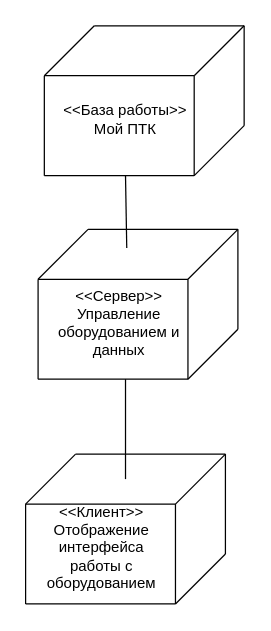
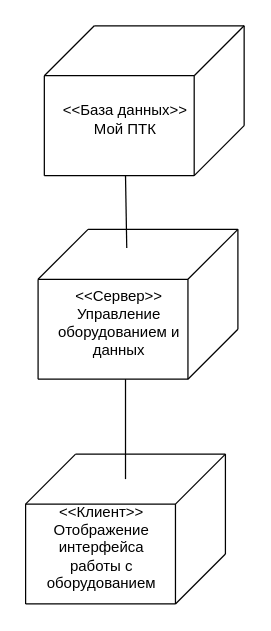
(126, 119) -> (126, 119)
